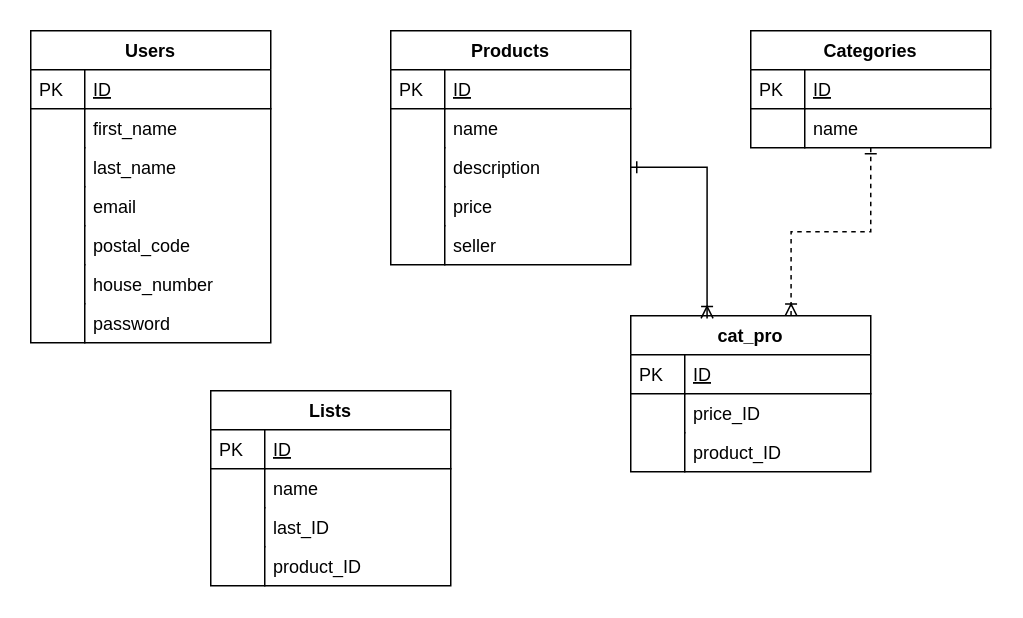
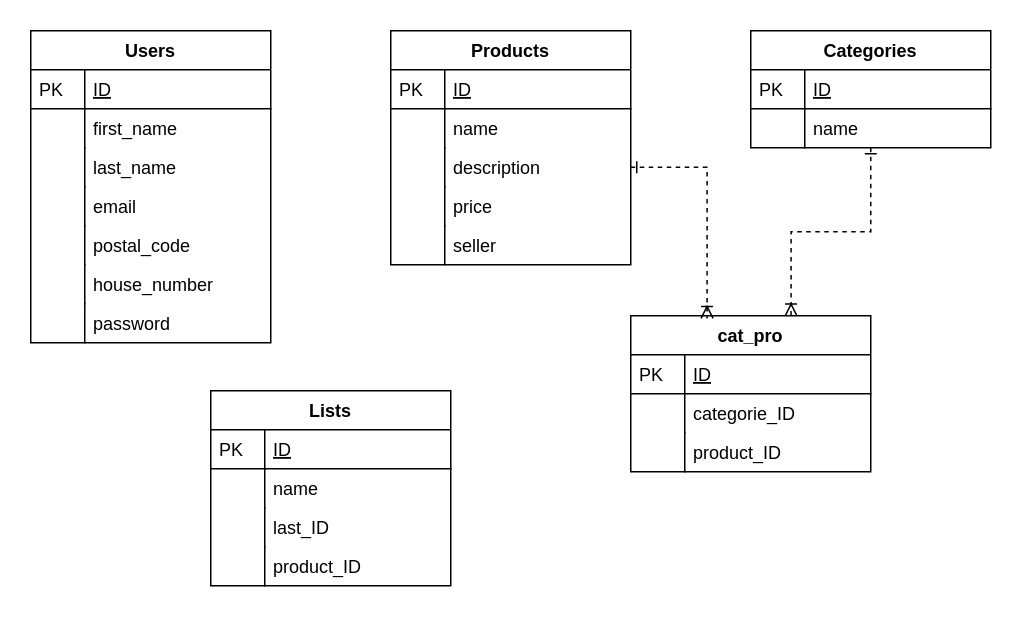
(707, 204) -> (707, 204)
(731, 414) -> (751, 414)
